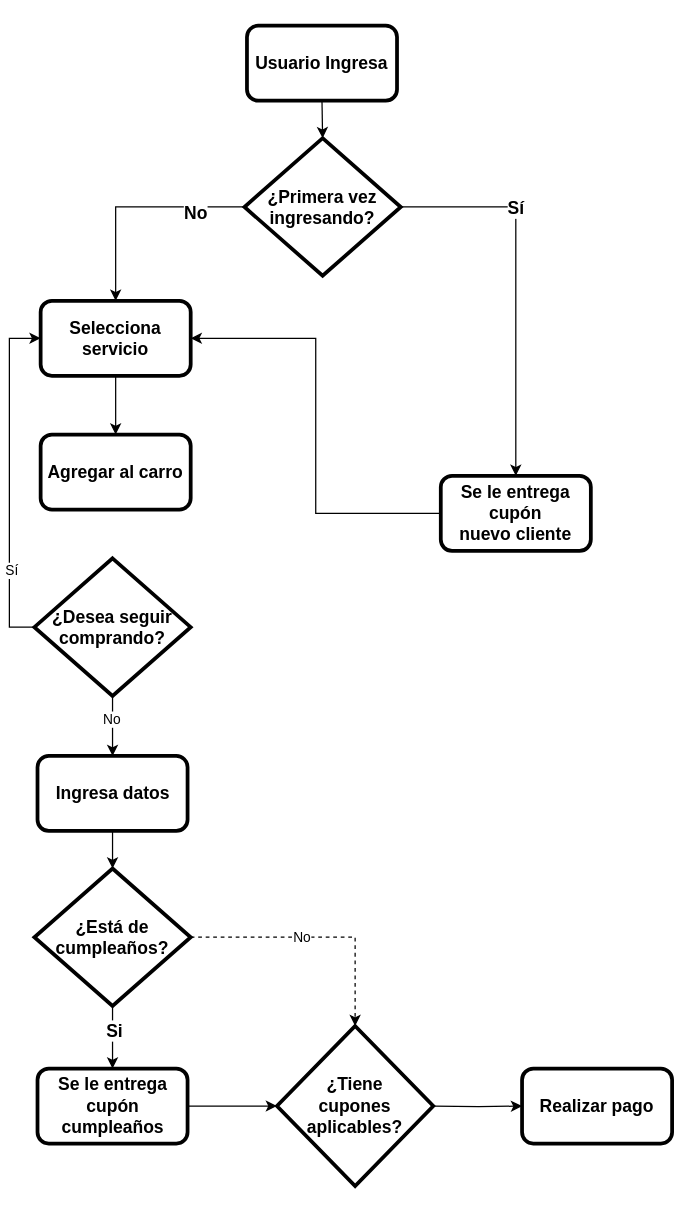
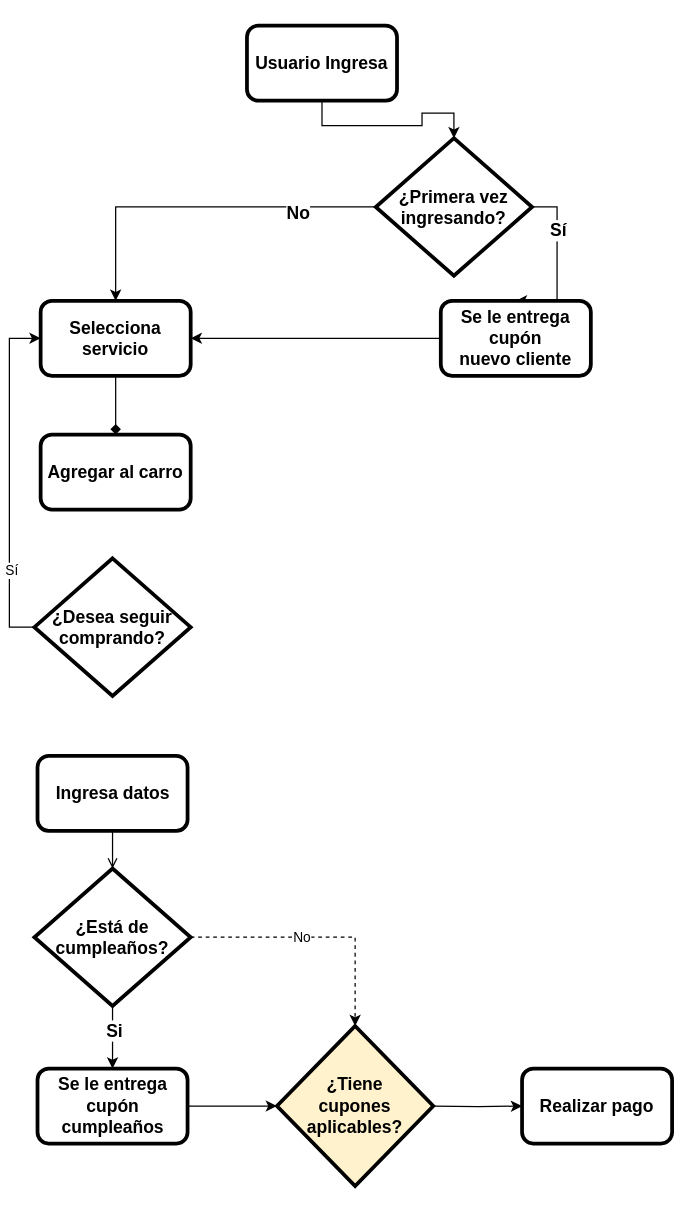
(323, 207) -> (454, 207)
(116, 424) -> (116, 423)
(516, 513) -> (516, 338)
(113, 722) -> none
(113, 858) -> (113, 861)
(355, 1106) -> (355, 1106)
